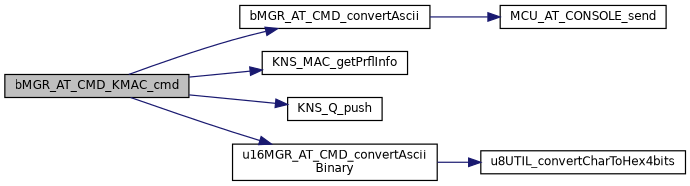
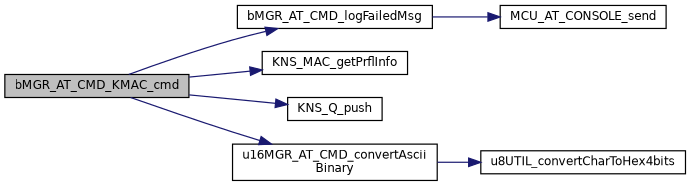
(335, 17) -> (335, 17)
